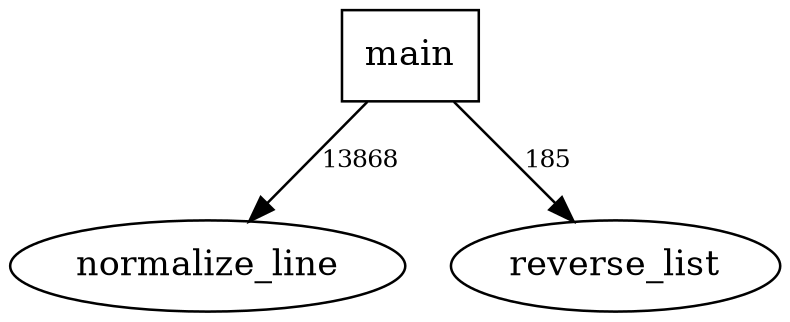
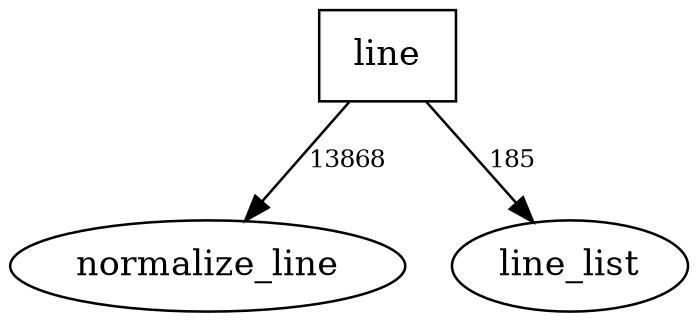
(410, 56) -> (388, 56)
(616, 266) -> (570, 266)
